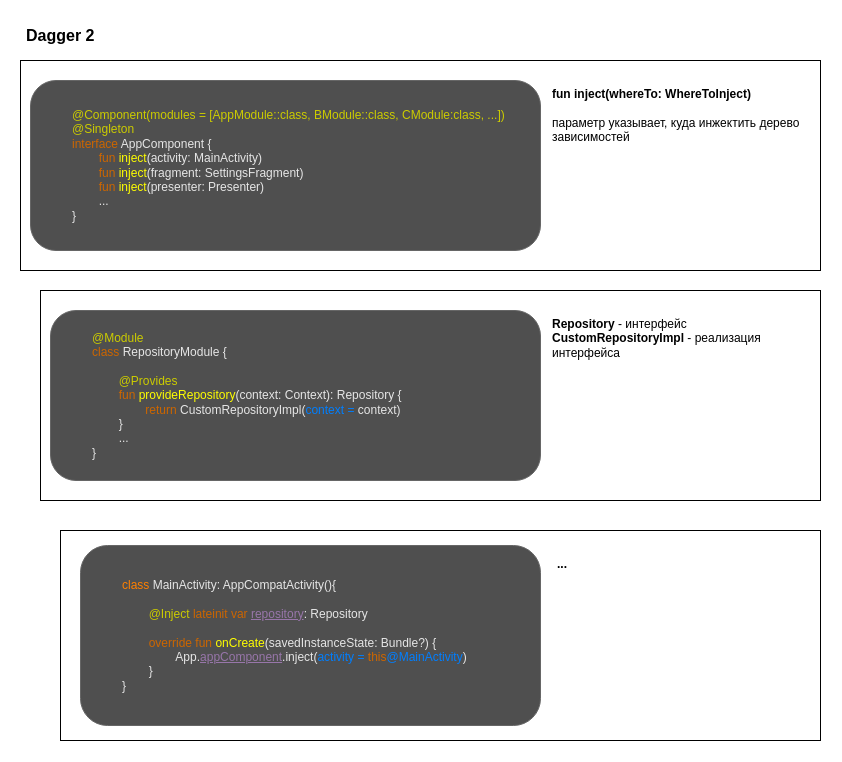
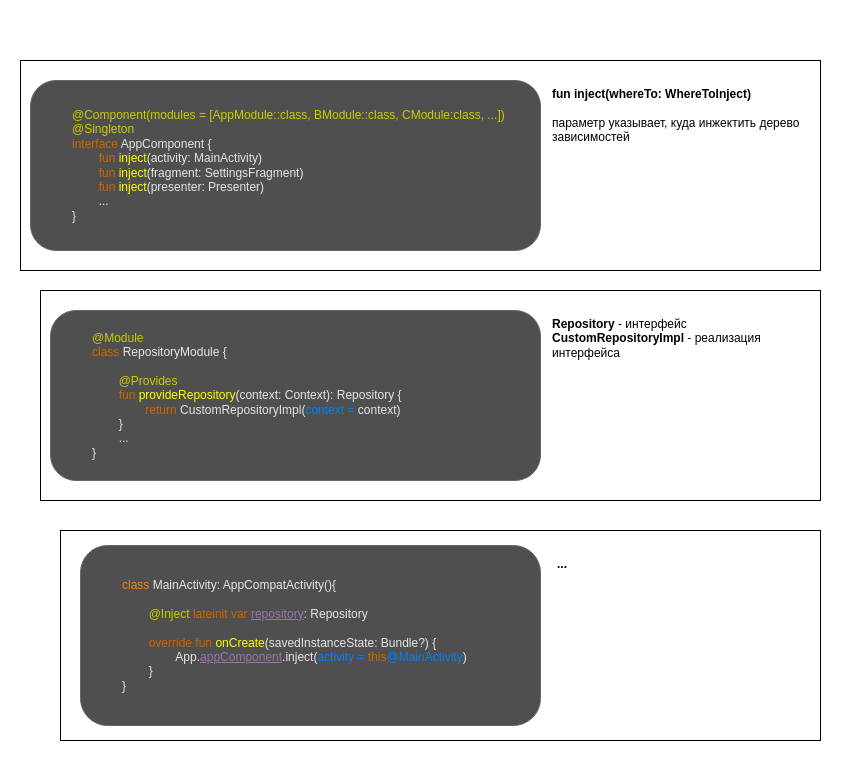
(61, 36) -> none
